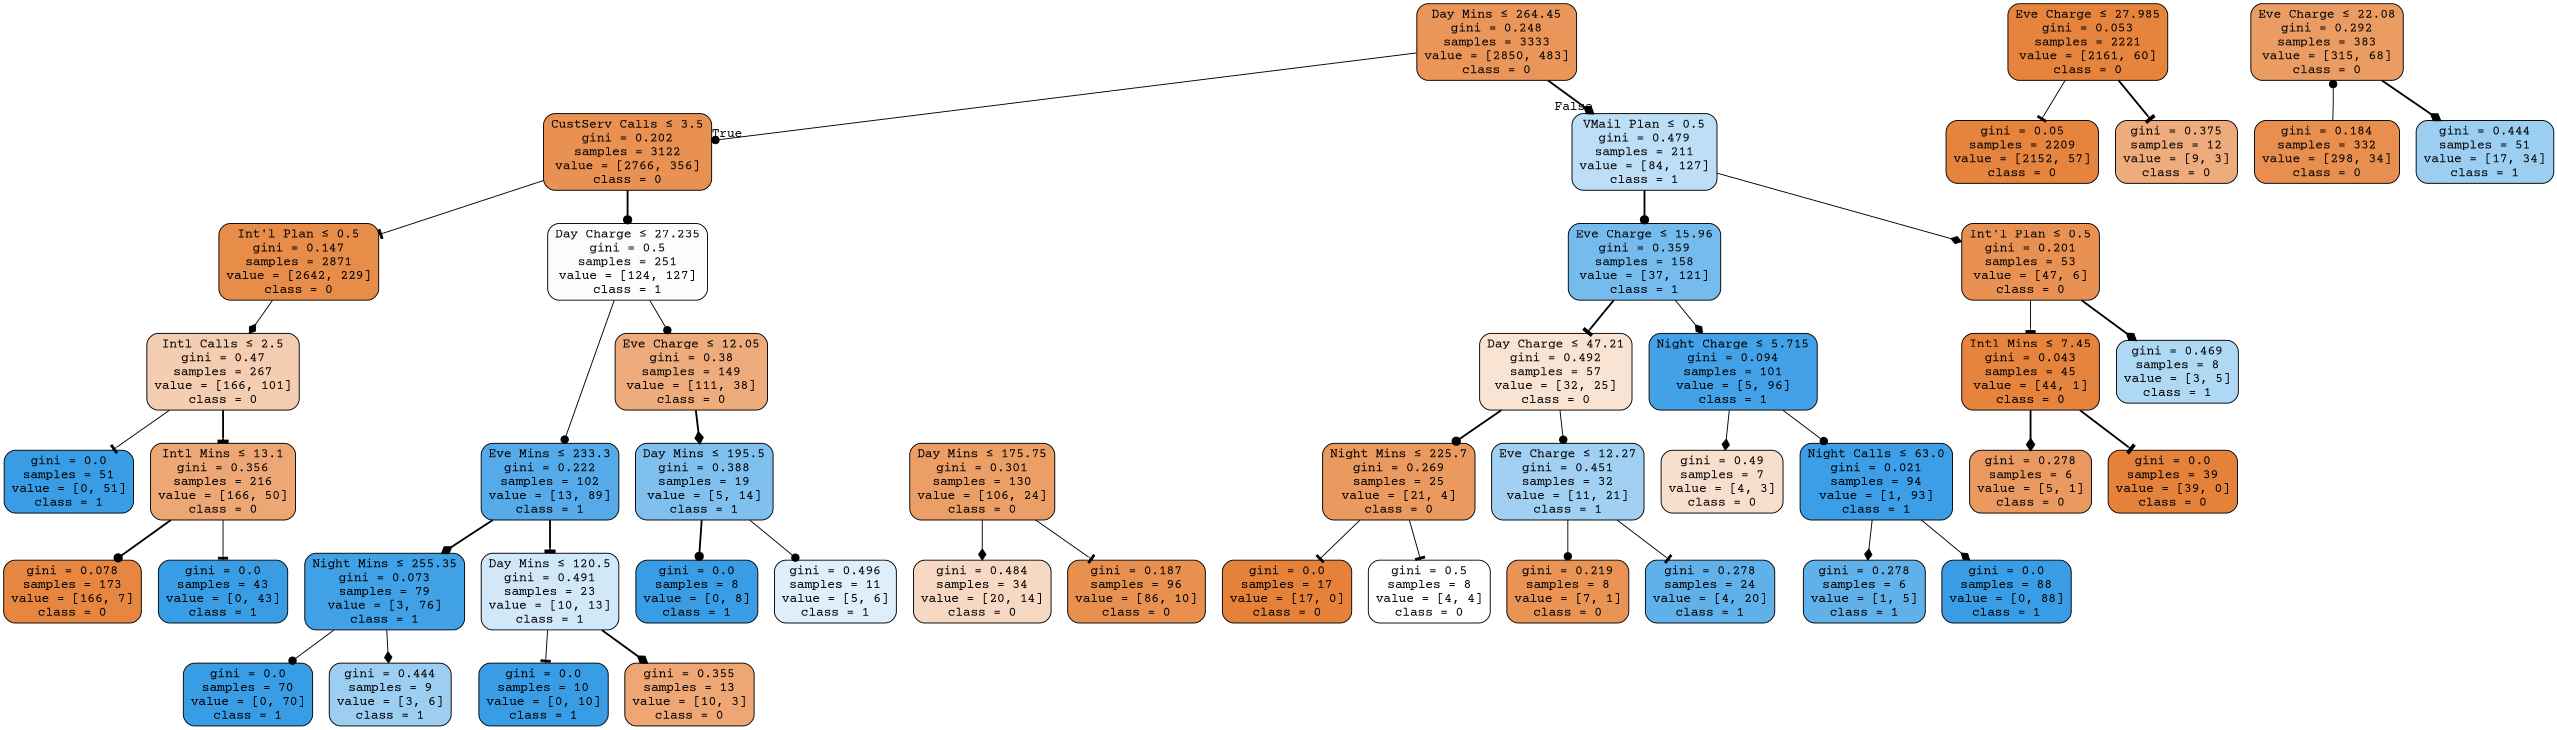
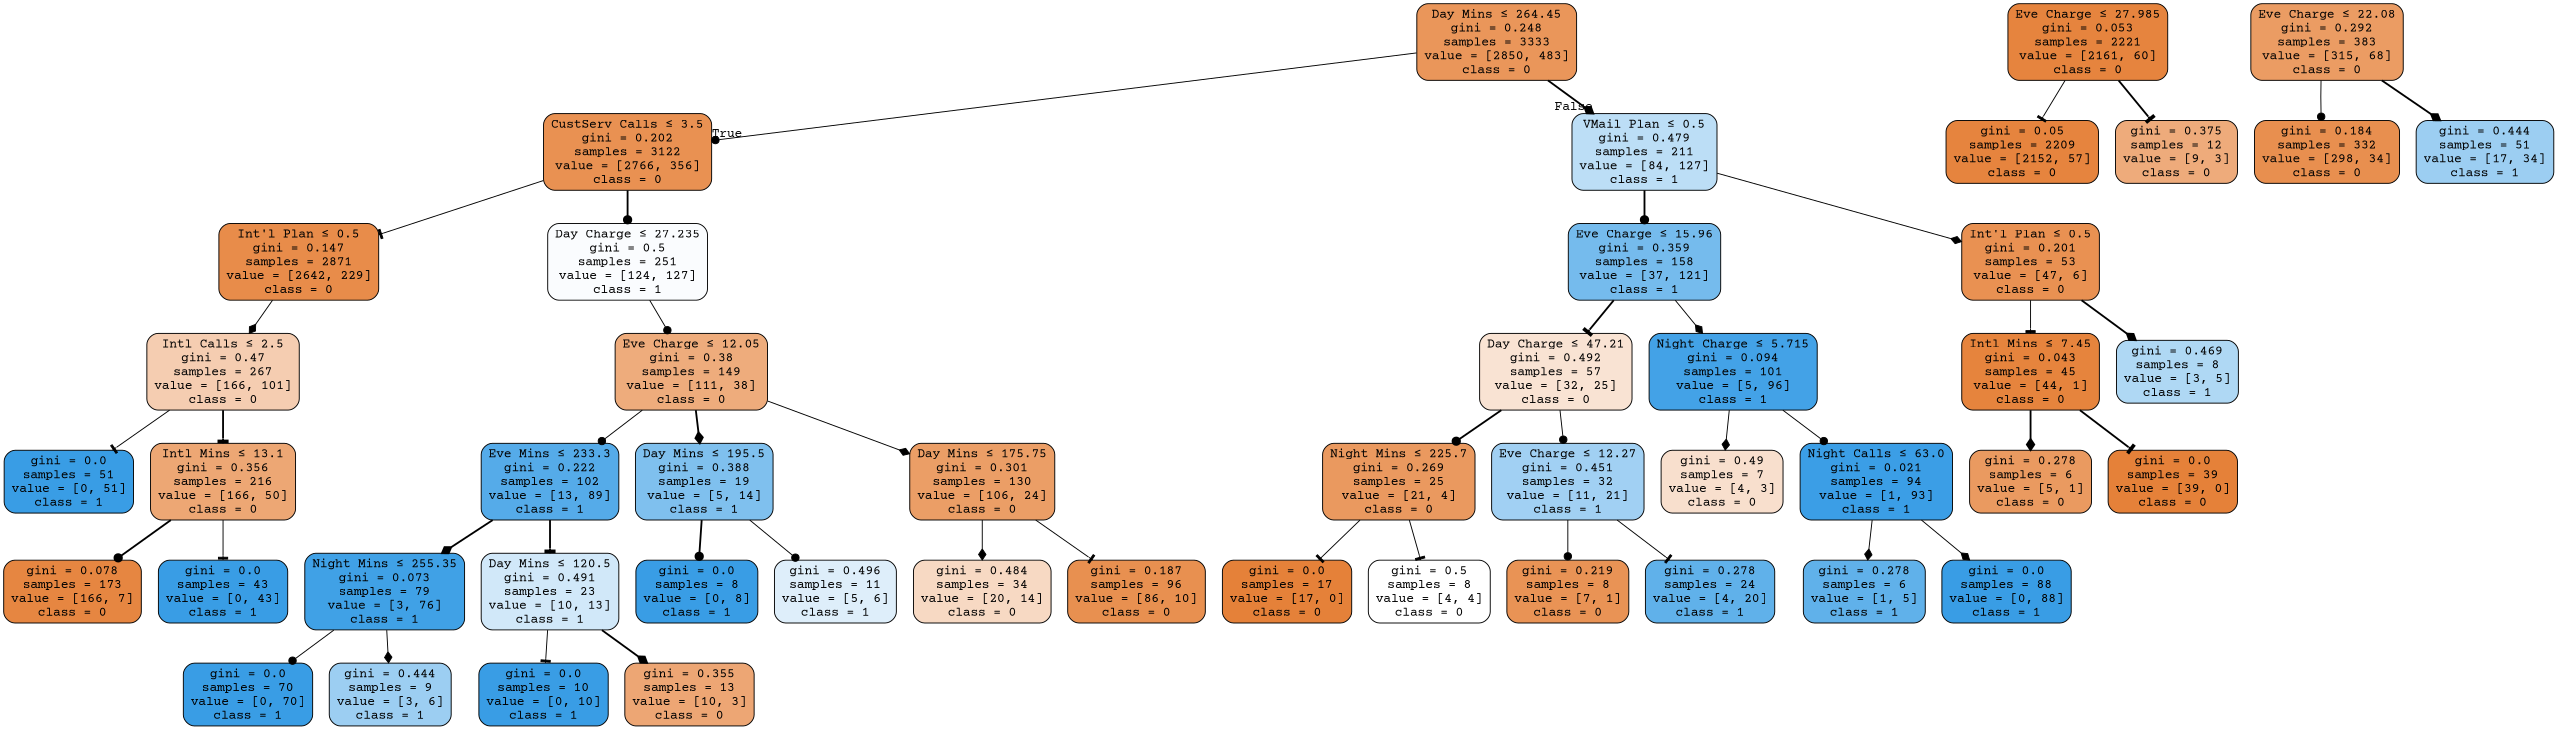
(2333, 104) -> (2321, 97)
(590, 368) -> (624, 424)
none -> (833, 425)
